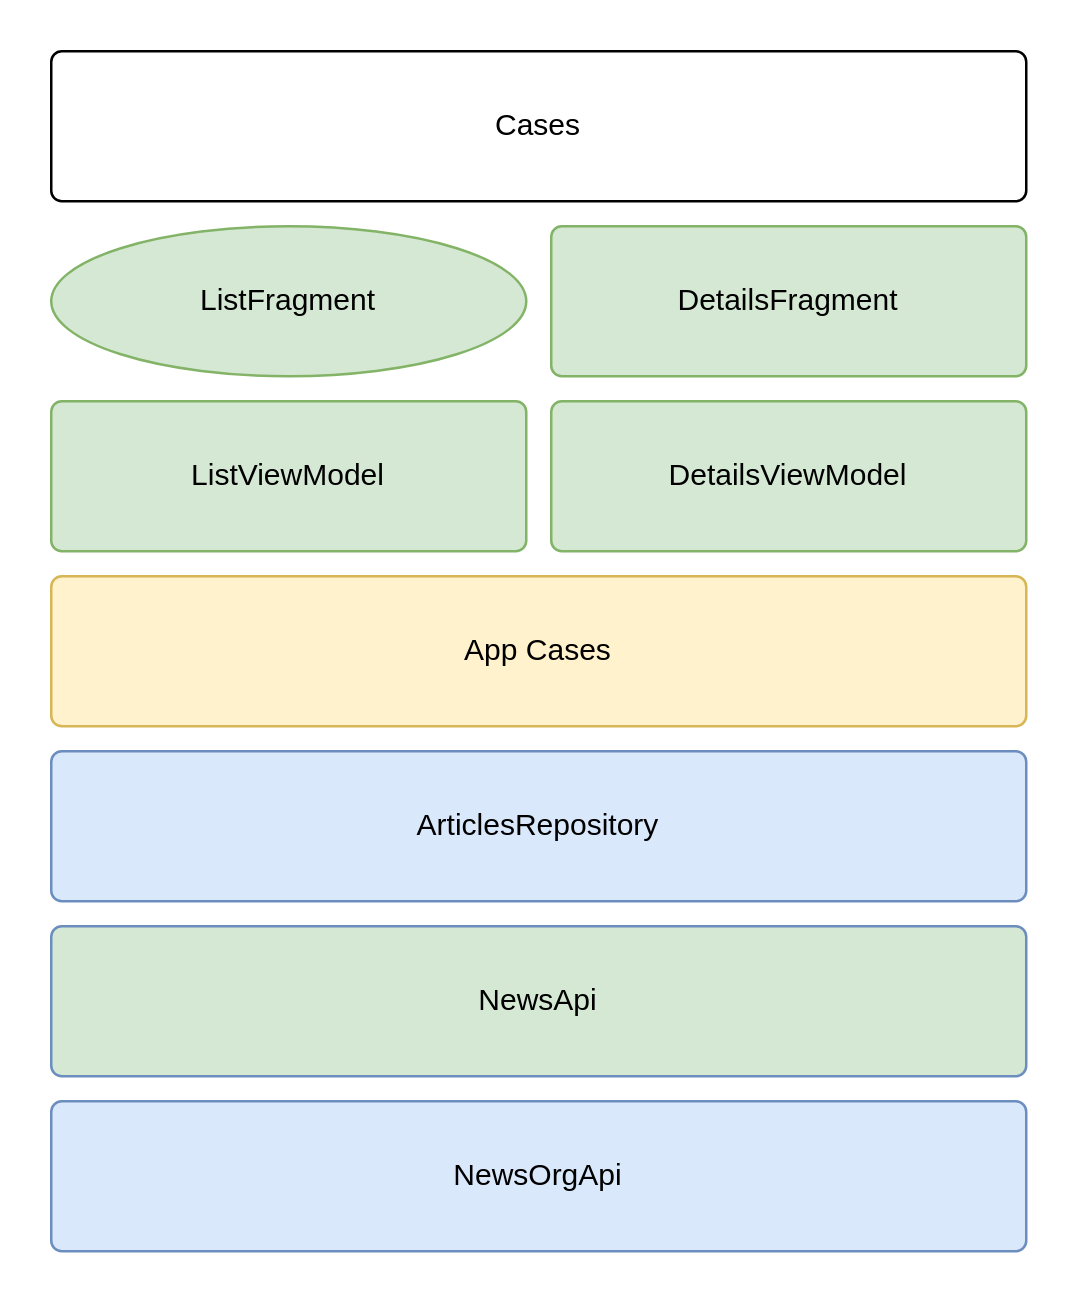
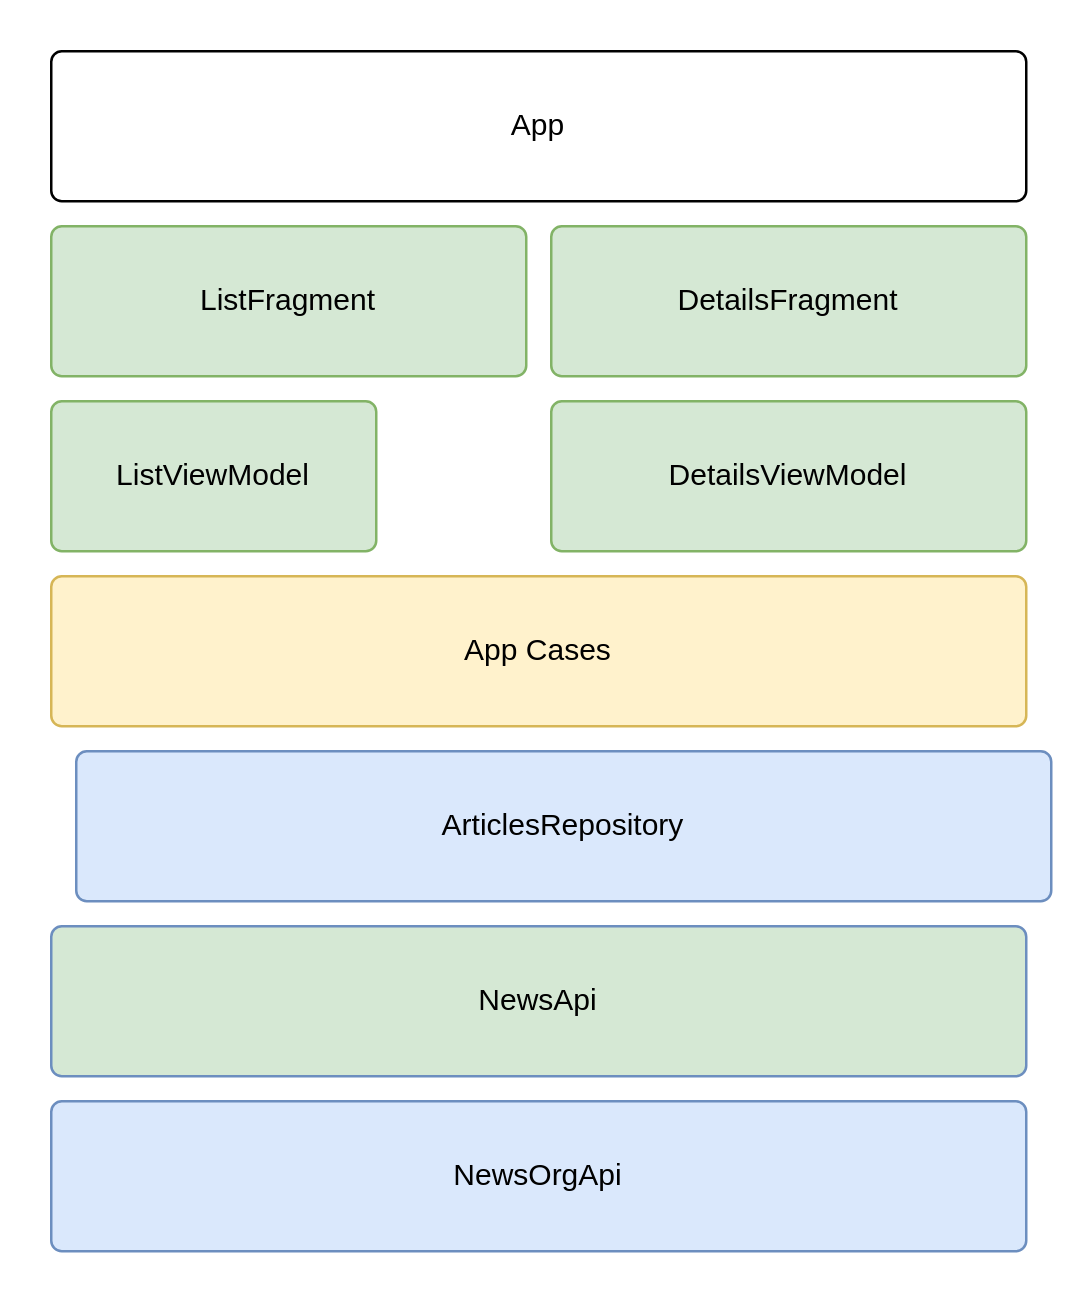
(539, 126) -> (539, 126)
(289, 301) -> (289, 301)
(289, 476) -> (214, 476)
(539, 826) -> (564, 826)
